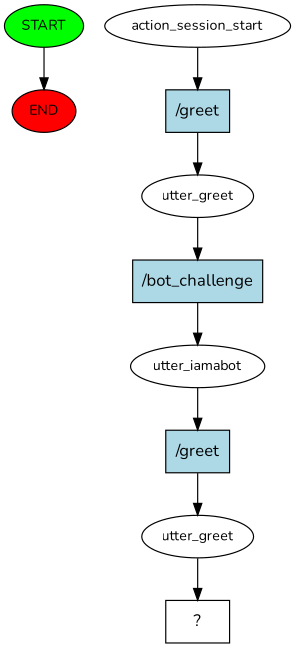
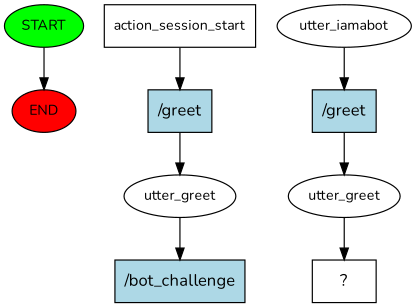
(198, 26) -> (180, 26)
(198, 318) -> none
